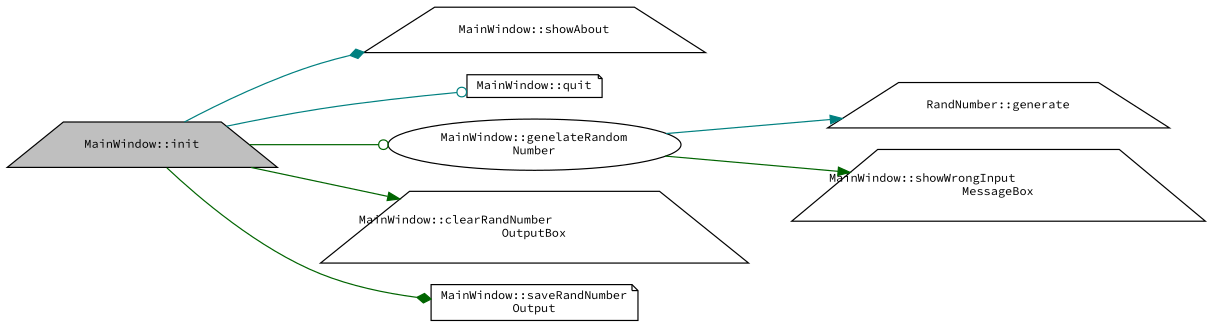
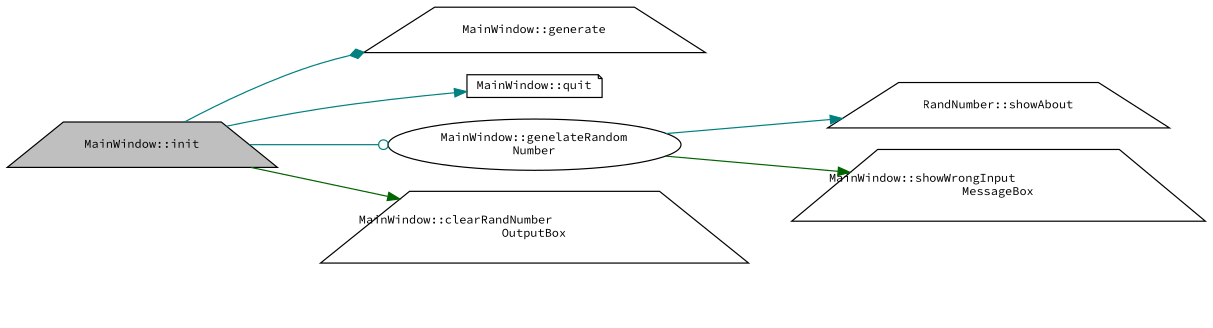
(535, 30) -> (535, 30)
(999, 105) -> (999, 105)
(341, 106) -> (341, 106)
(314, 145) -> (314, 145)
(535, 303) -> none
